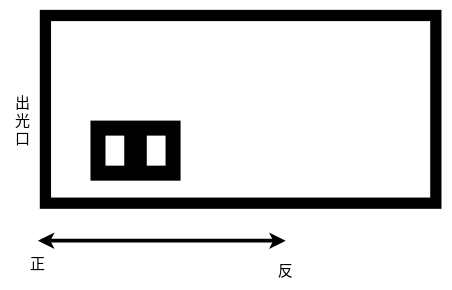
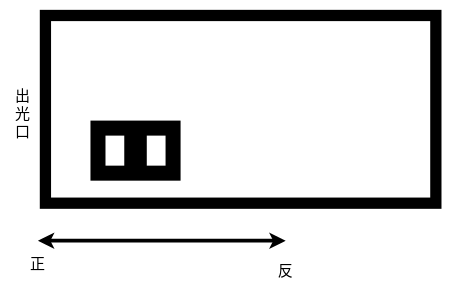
(23, 120) -> (23, 113)
